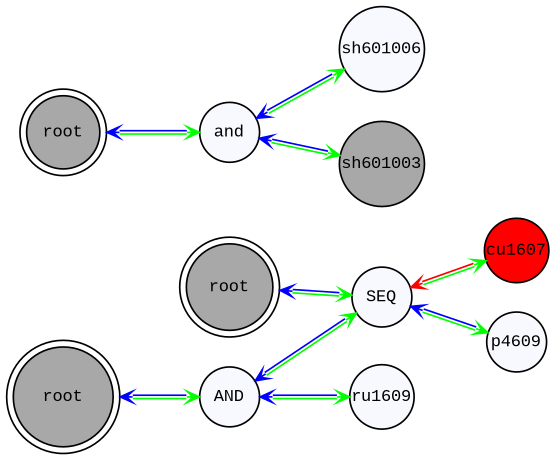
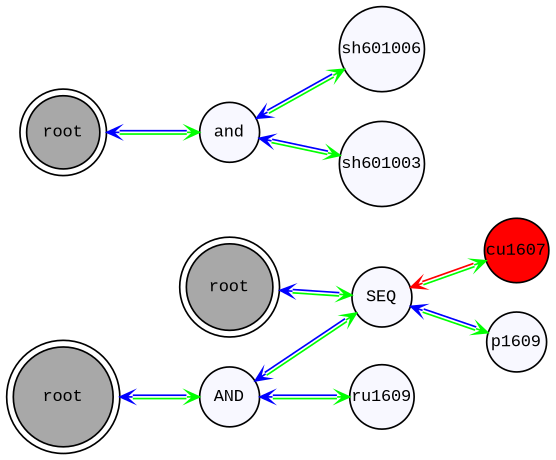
(382, 164) -> (382, 164)
(517, 342) -> (517, 342)
